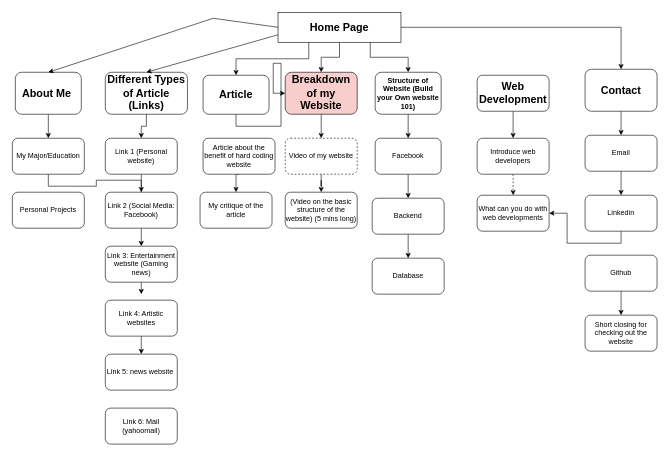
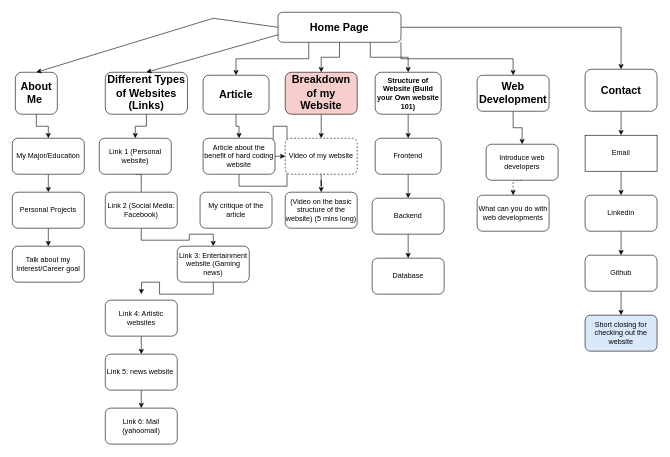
(340, 27) -> (340, 27)
(278, 63) -> (239, 132)
none -> (513, 69)
(48, 93) -> (36, 93)
(146, 93) -> (146, 93)
(621, 153) -> (621, 153)
(141, 156) -> (135, 156)
(408, 156) -> (408, 156)
(513, 156) -> (522, 162)
(96, 183) -> (48, 186)
(236, 186) -> (287, 126)
(567, 213) -> (621, 249)
none -> (48, 240)
none -> (48, 264)
(141, 264) -> (213, 264)
(621, 333) -> (621, 333)
none -> (141, 402)
